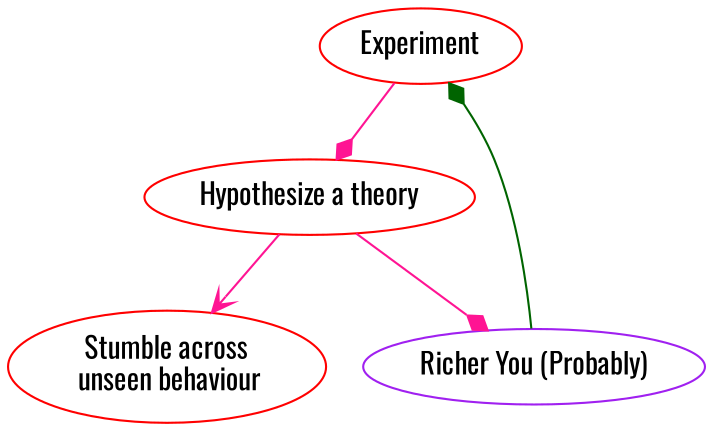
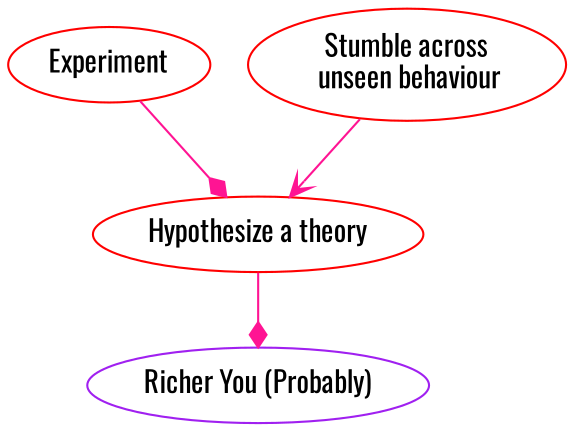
(511, 212) -> none
(253, 265) -> (332, 150)
